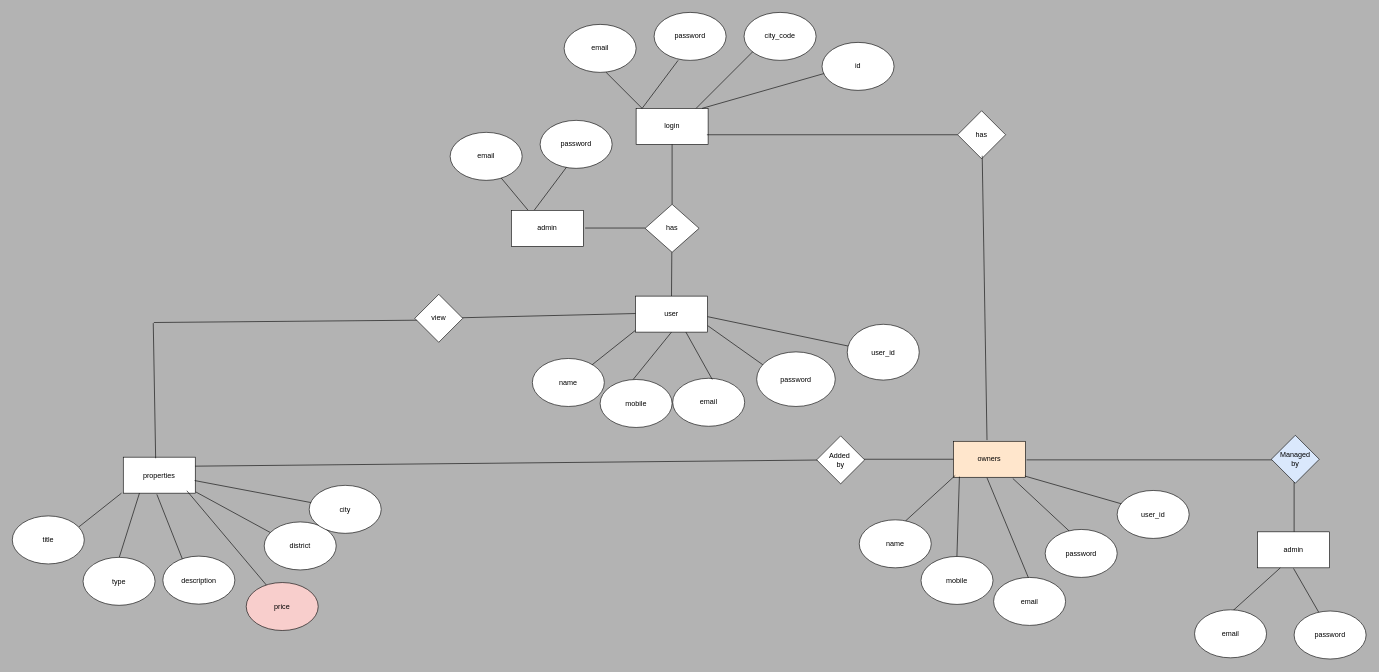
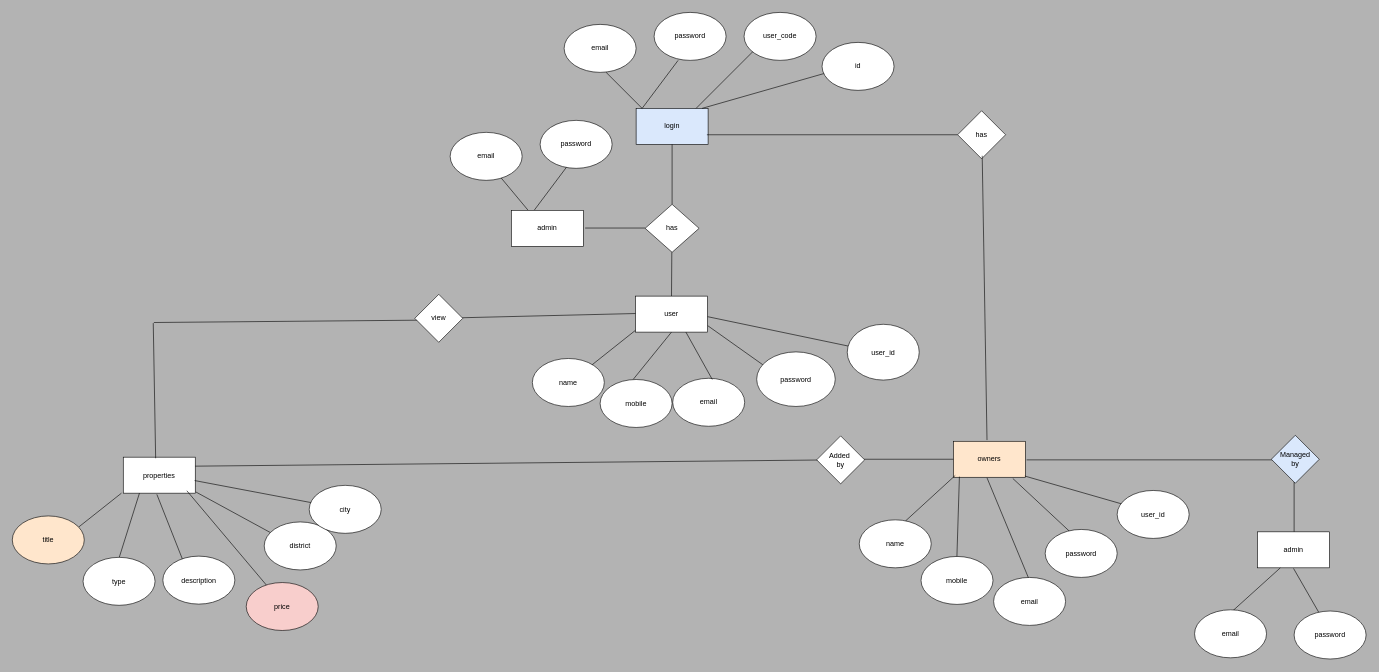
(780, 36) -> (780, 36)
(672, 126) -> (672, 126)
(48, 540) -> (48, 540)
